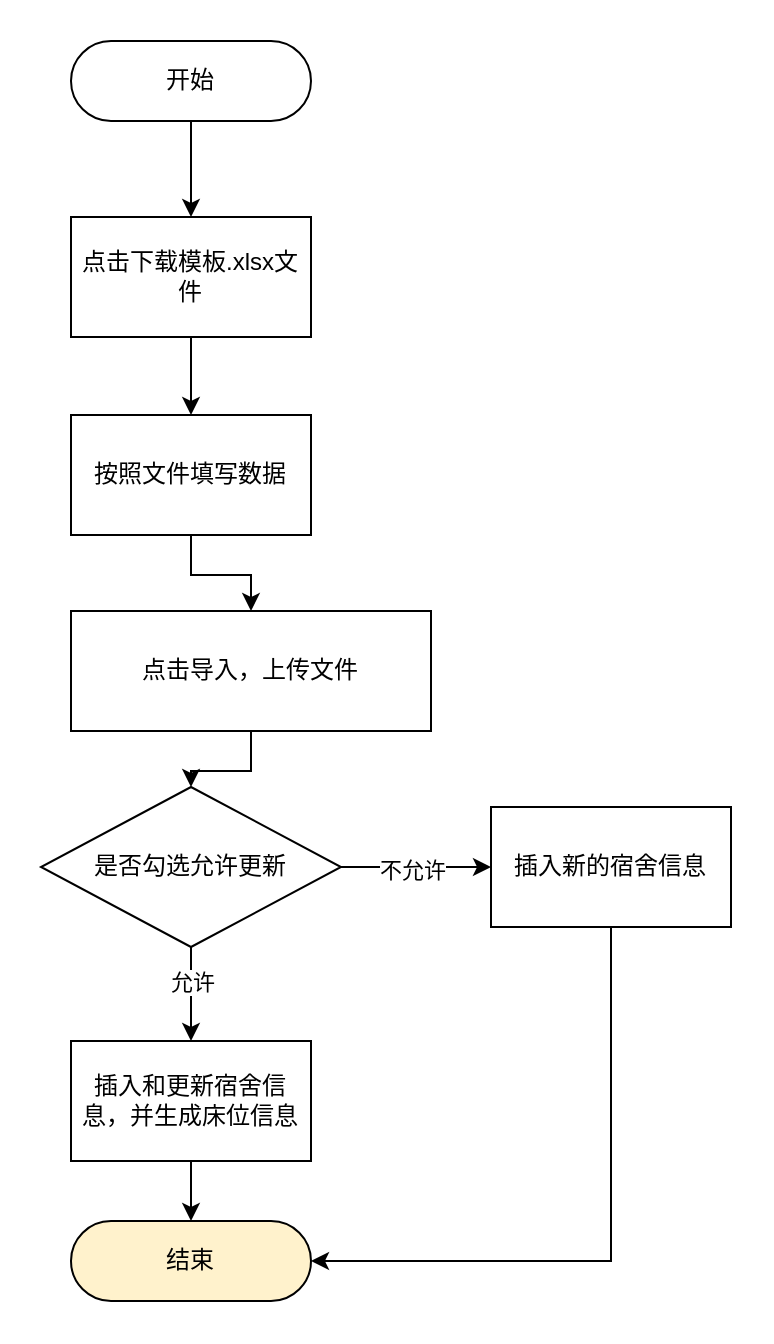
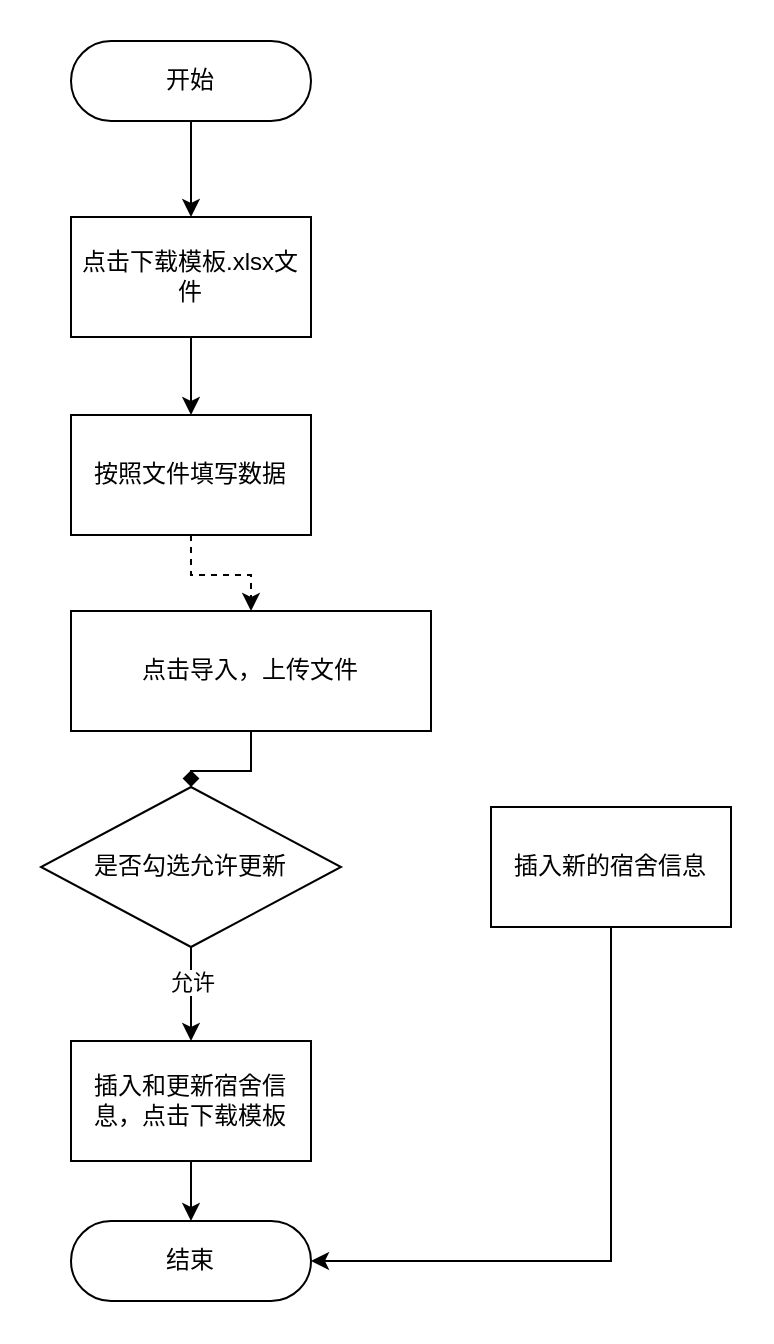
(212, 575) -> (212, 575)
(195, 771) -> (196, 771)
(409, 867) -> none
(191, 1101) -> (191, 1101)
(191, 1261) -> (191, 1261)
